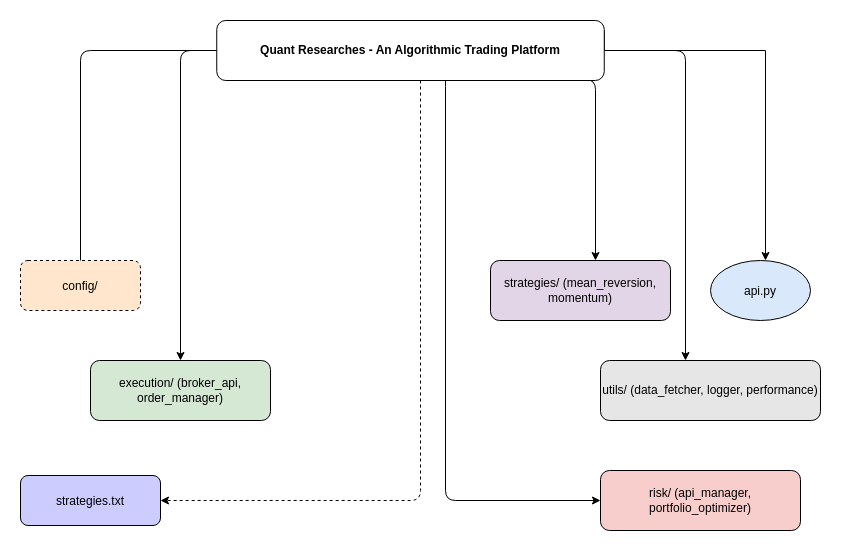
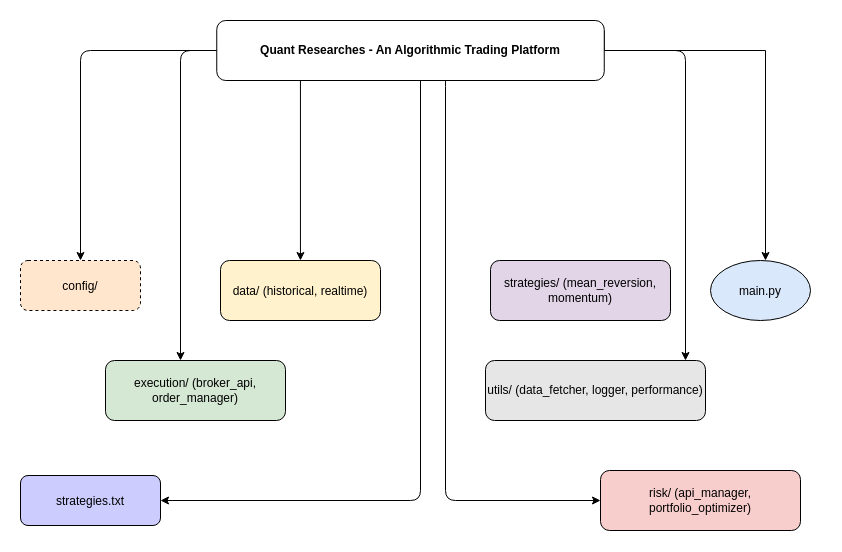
none -> (300, 167)
(596, 168) -> none
(81, 255) -> (81, 252)
none -> (301, 291)
(760, 291) -> (760, 291)
(181, 391) -> (196, 391)
(711, 391) -> (596, 391)
(421, 412) -> (421, 412)
